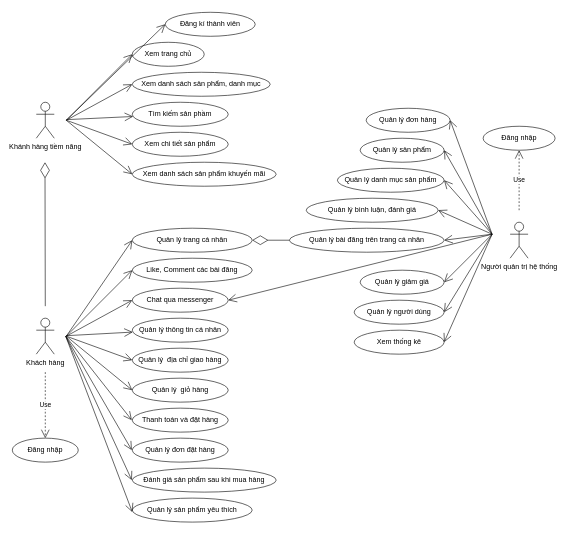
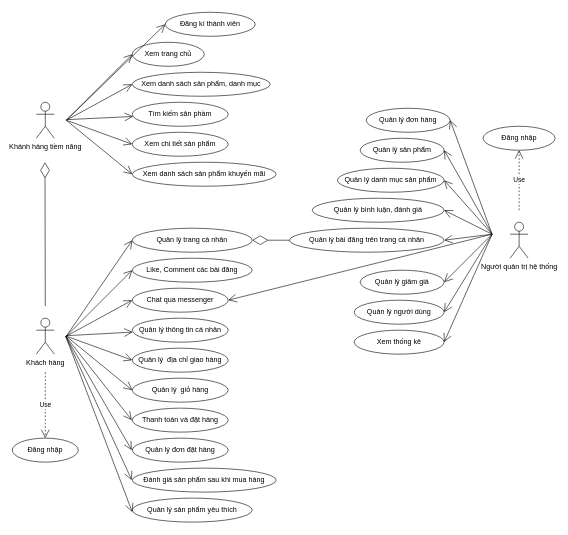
(372, 210) -> (378, 210)
